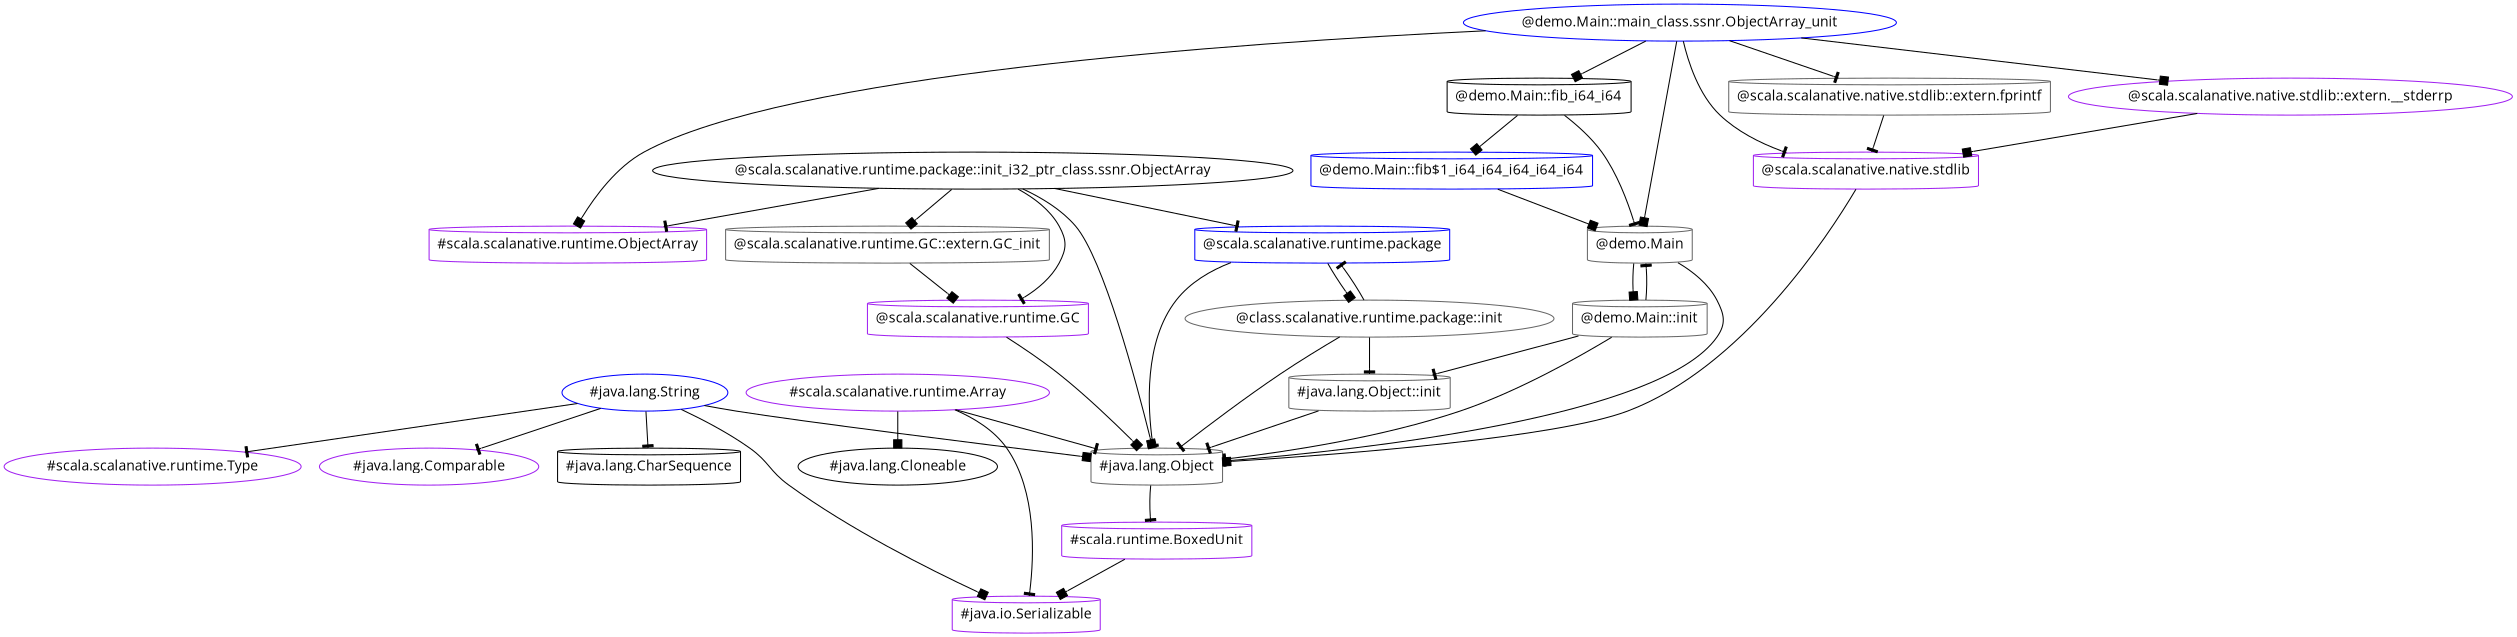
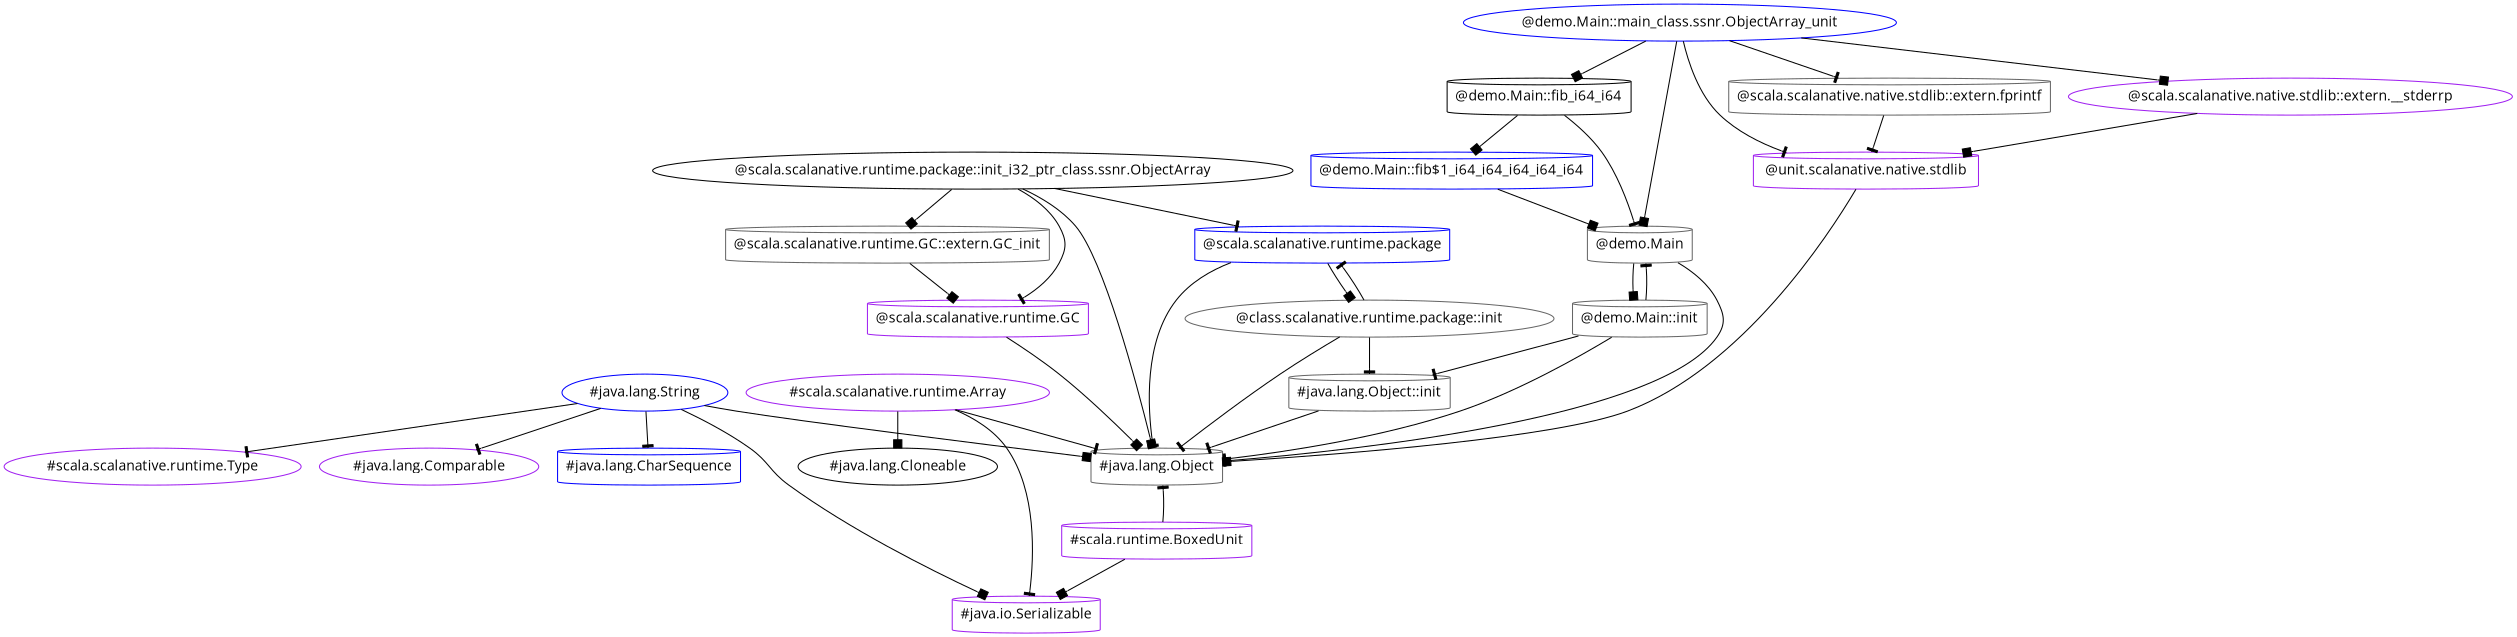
(1866, 171) -> (1866, 171)
(568, 245) -> none
(649, 467) -> (649, 467)
(1150, 501) -> (1164, 506)
